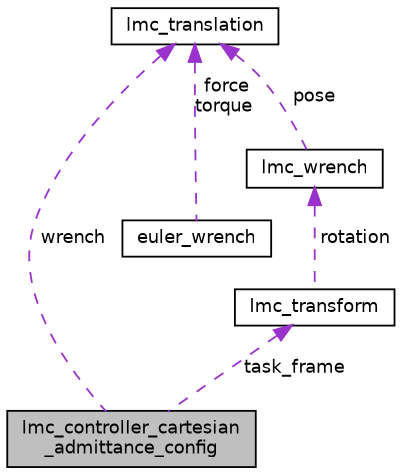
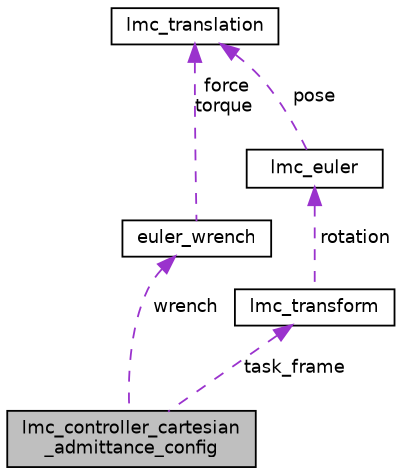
(315, 169) -> (315, 169)
(35, 223) -> (133, 337)
